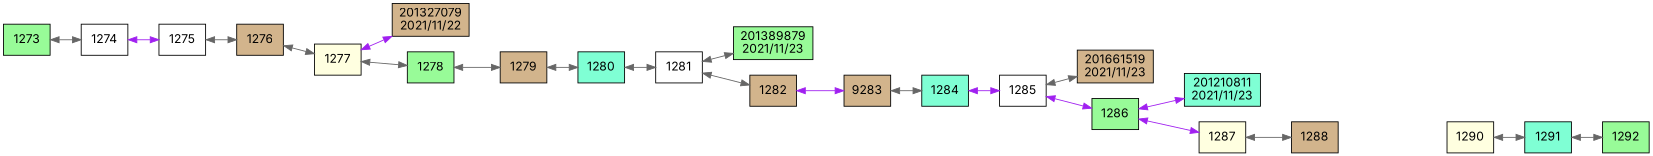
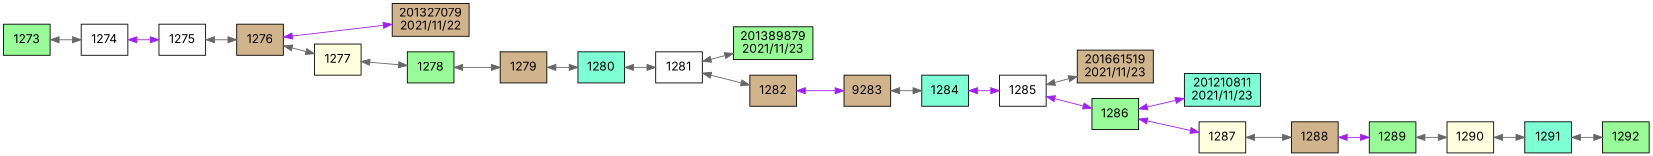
(376, 43) -> (338, 31)
none -> (1393, 137)
